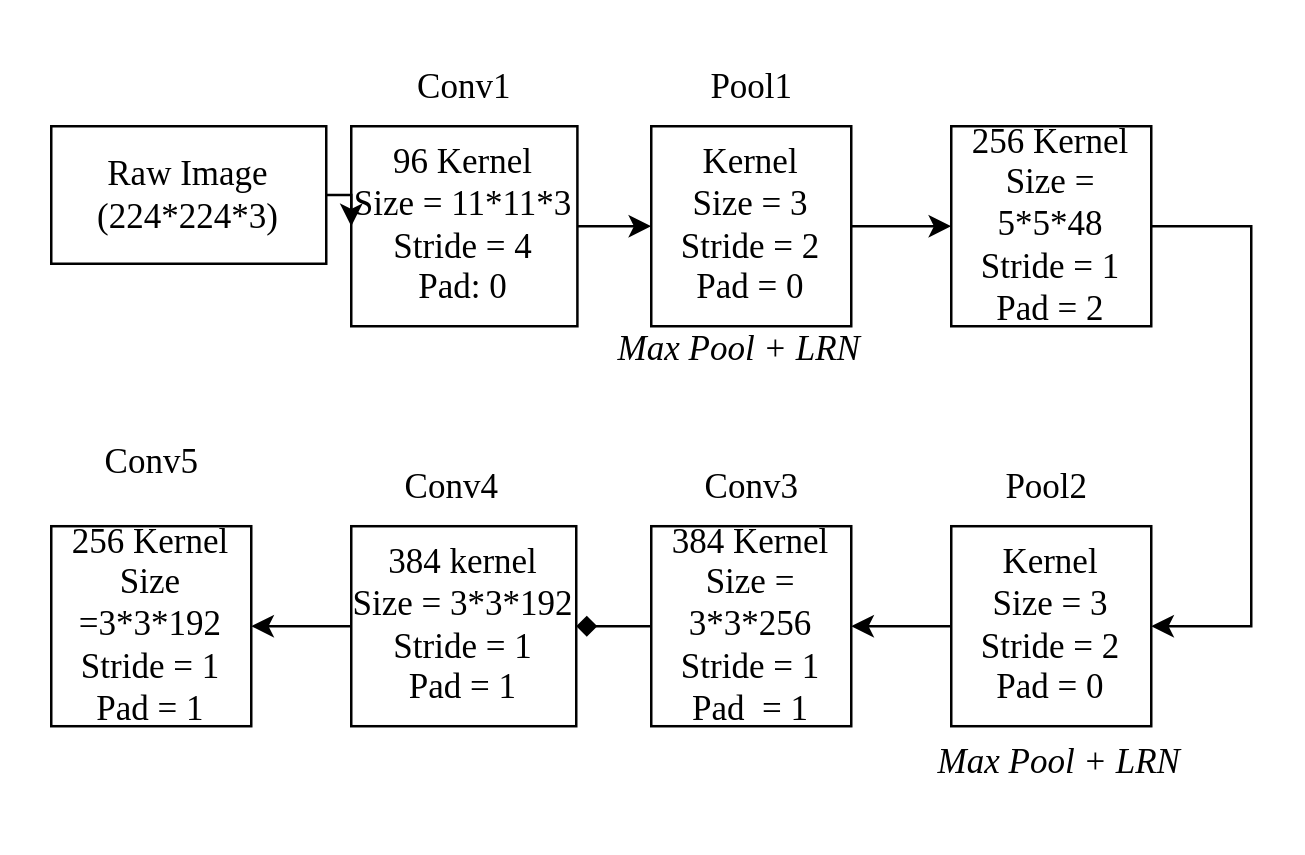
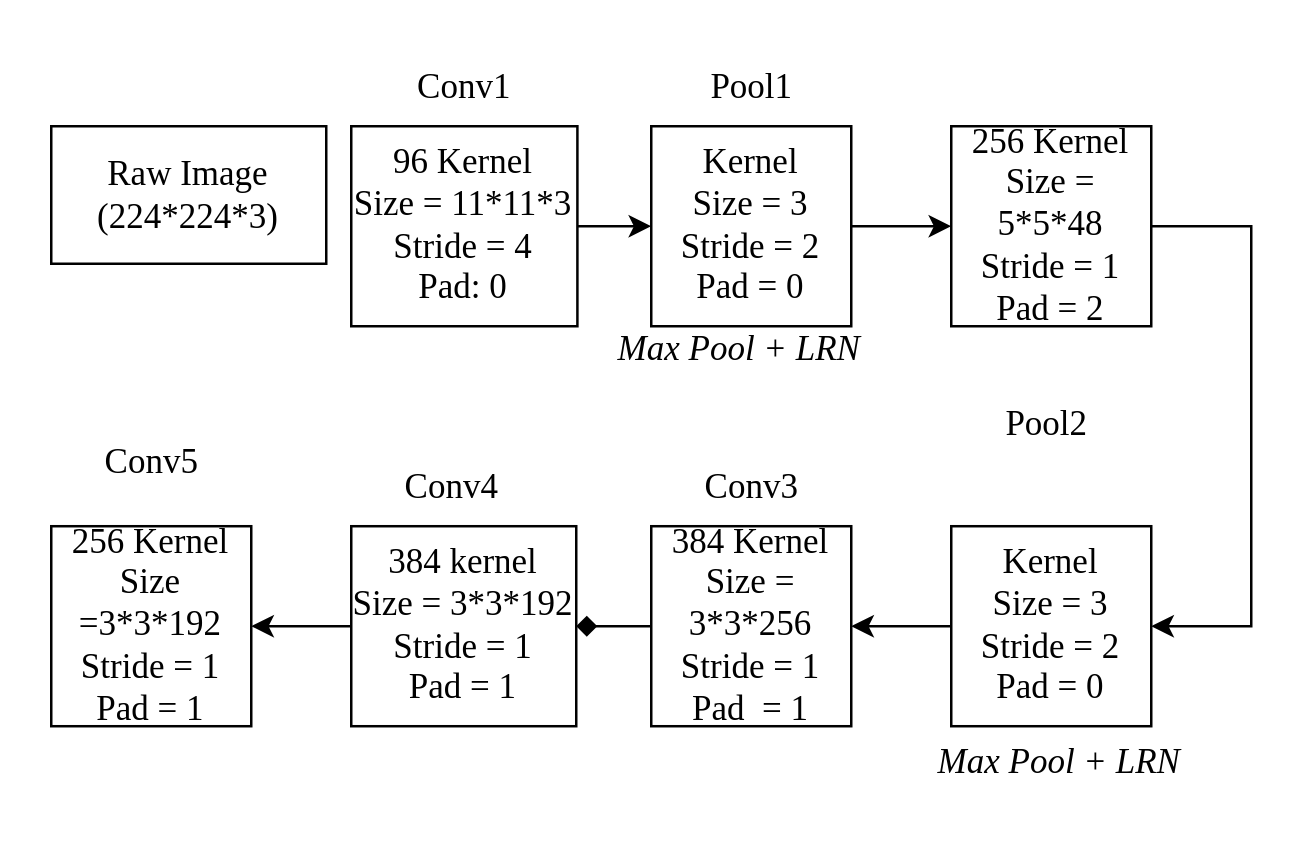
(339, 195) -> none
(1046, 489) -> (1046, 426)
